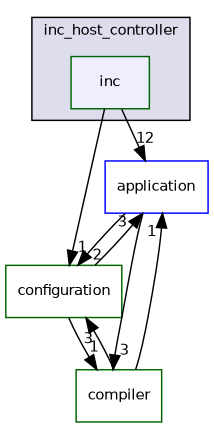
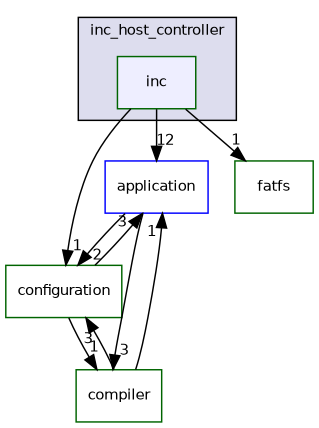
none -> (274, 187)
